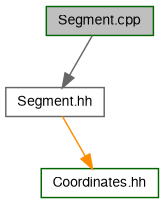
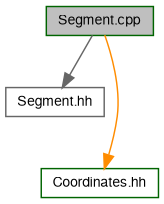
(74, 136) -> (118, 95)
